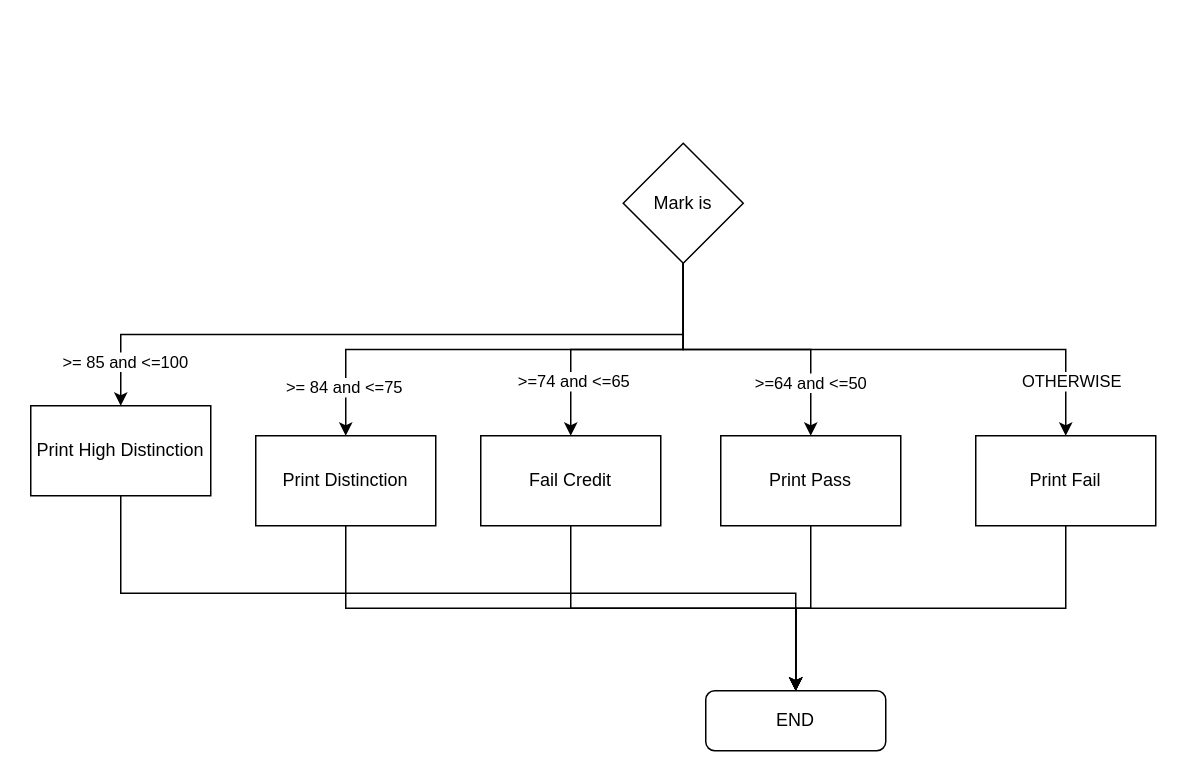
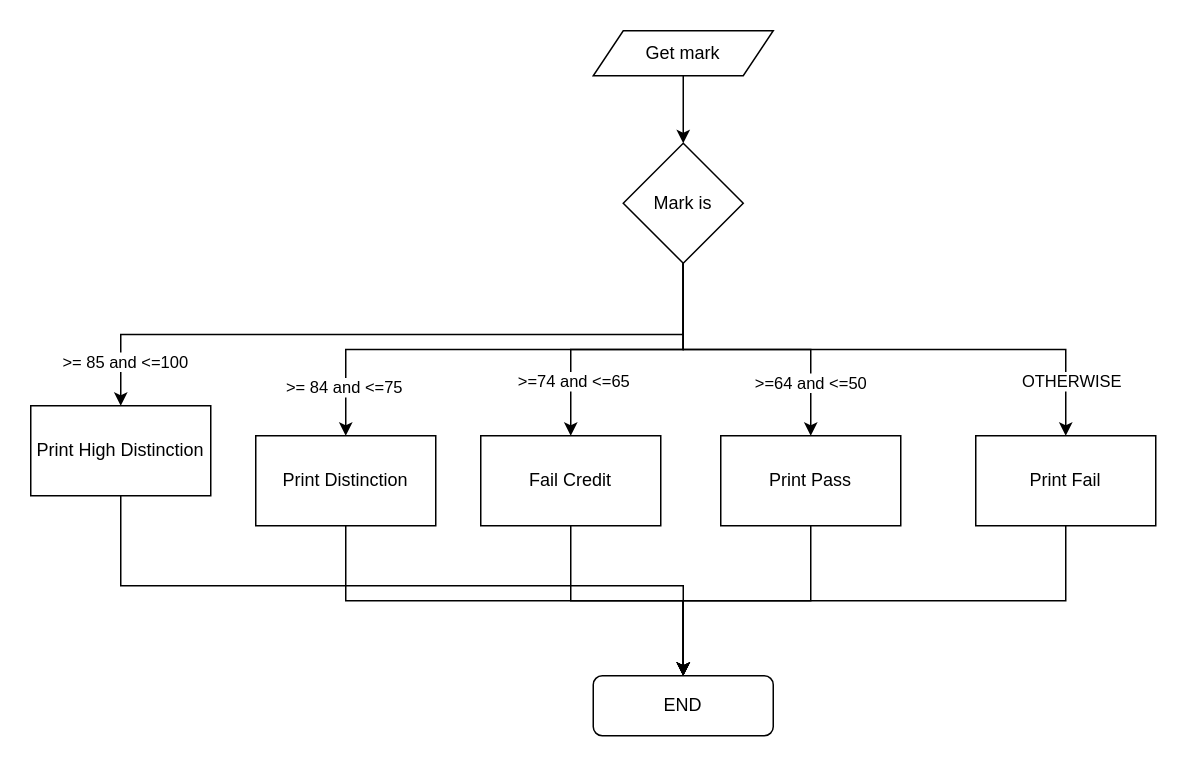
none -> (683, 53)
none -> (683, 104)
(796, 721) -> (683, 706)
